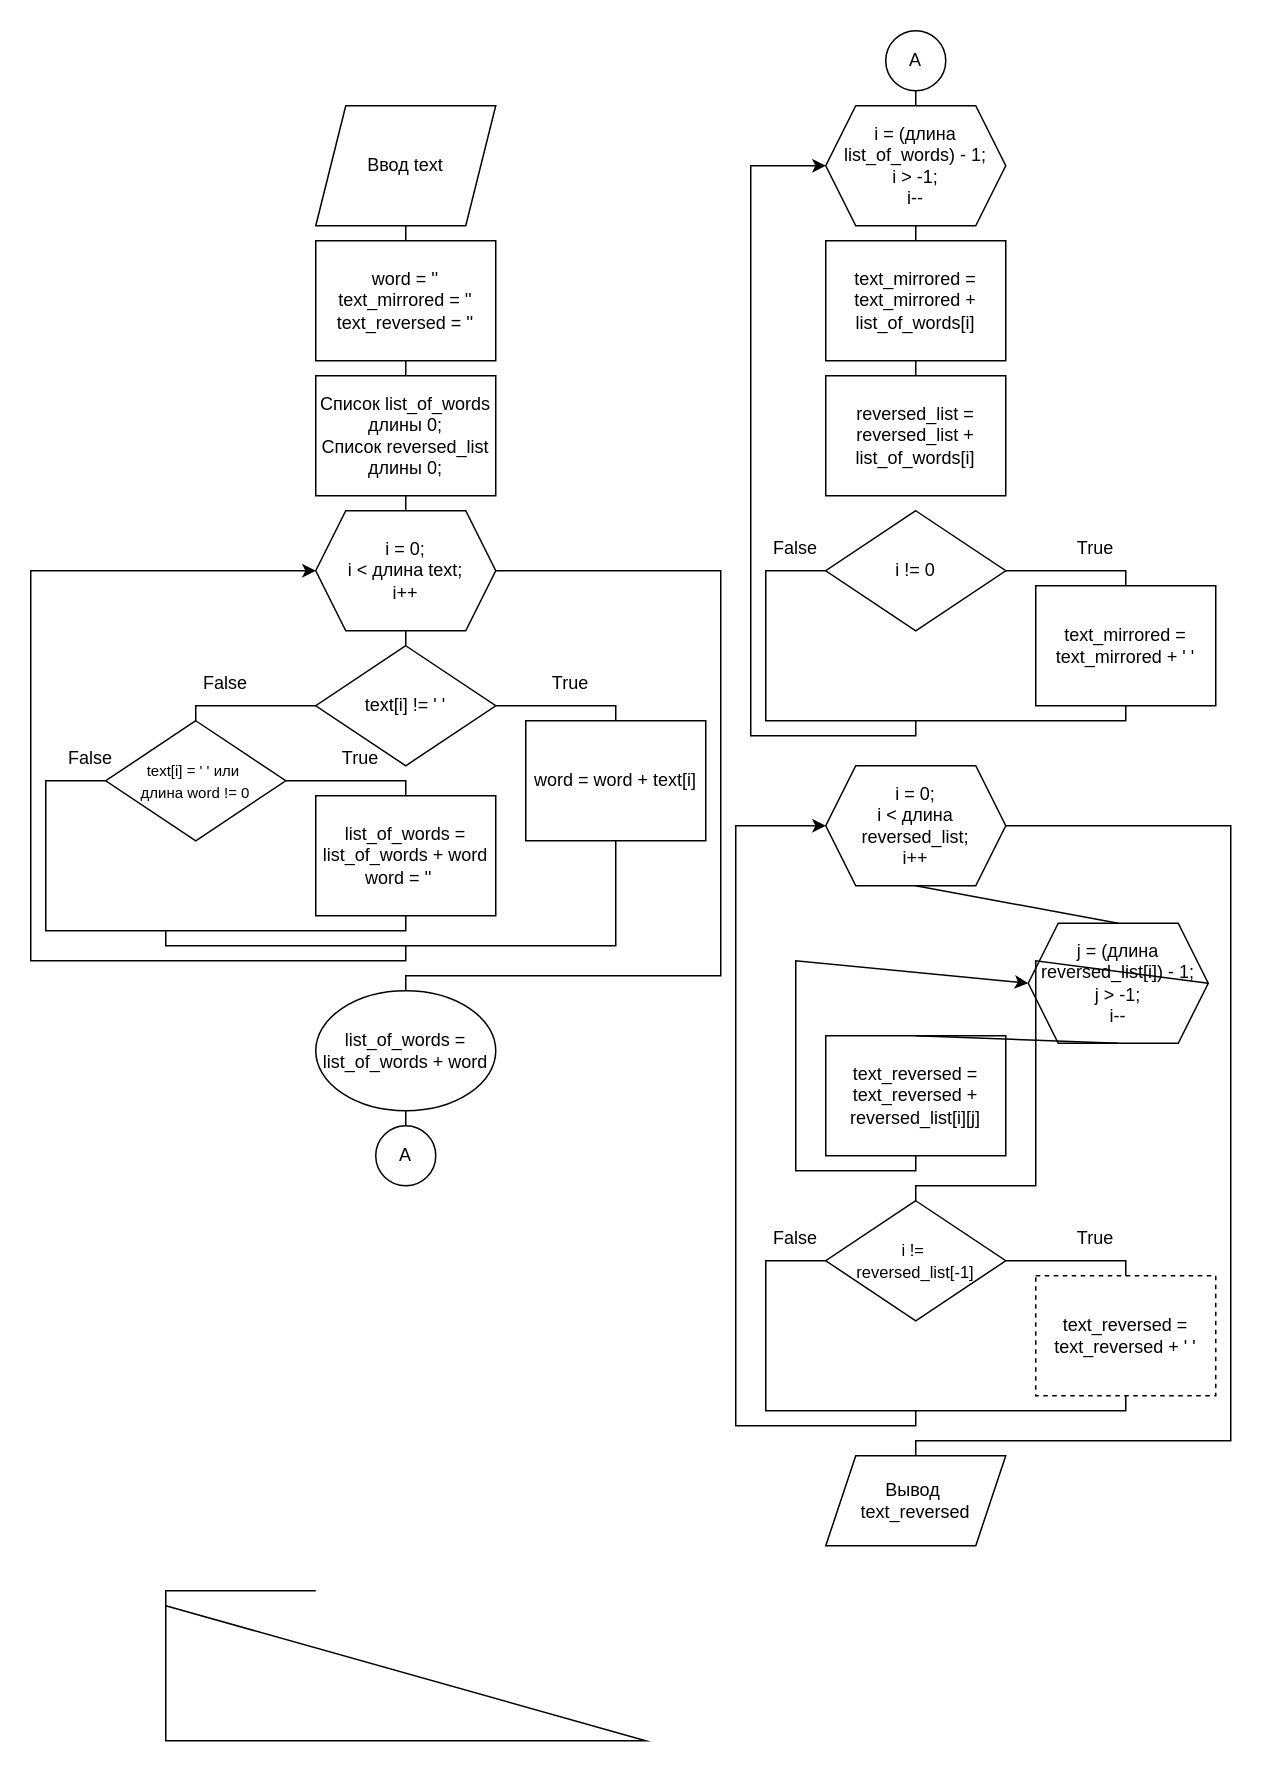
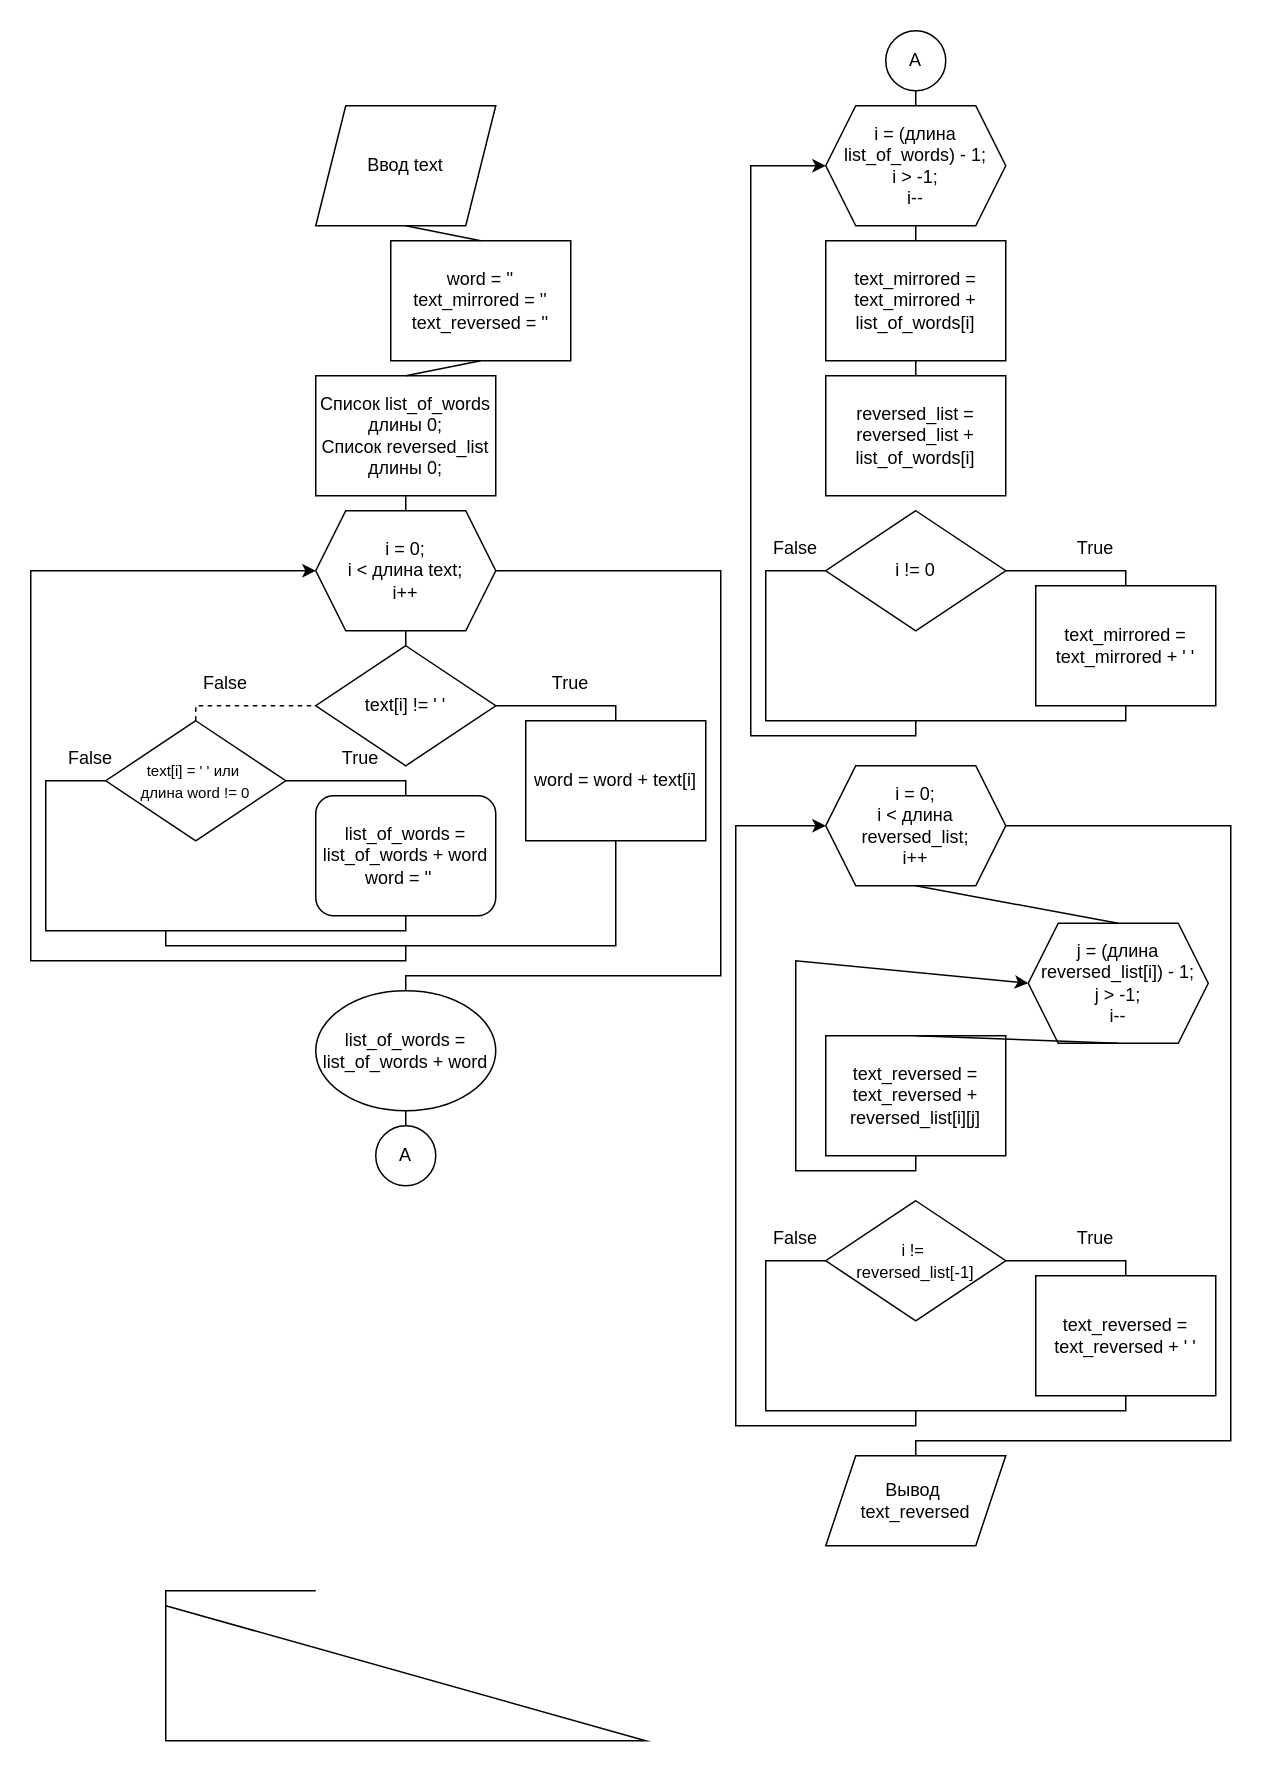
(406, 301) -> (481, 301)
(250, 706) -> (250, 706)
(406, 856) -> (406, 856)
(1036, 1054) -> none
(1126, 1336) -> (1126, 1336)
